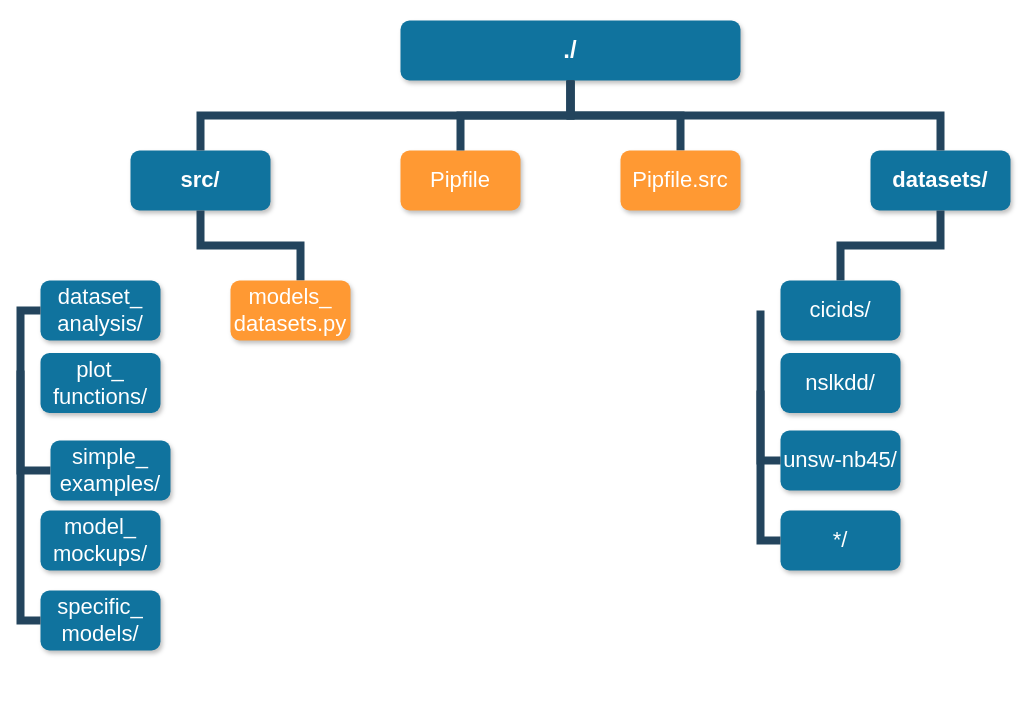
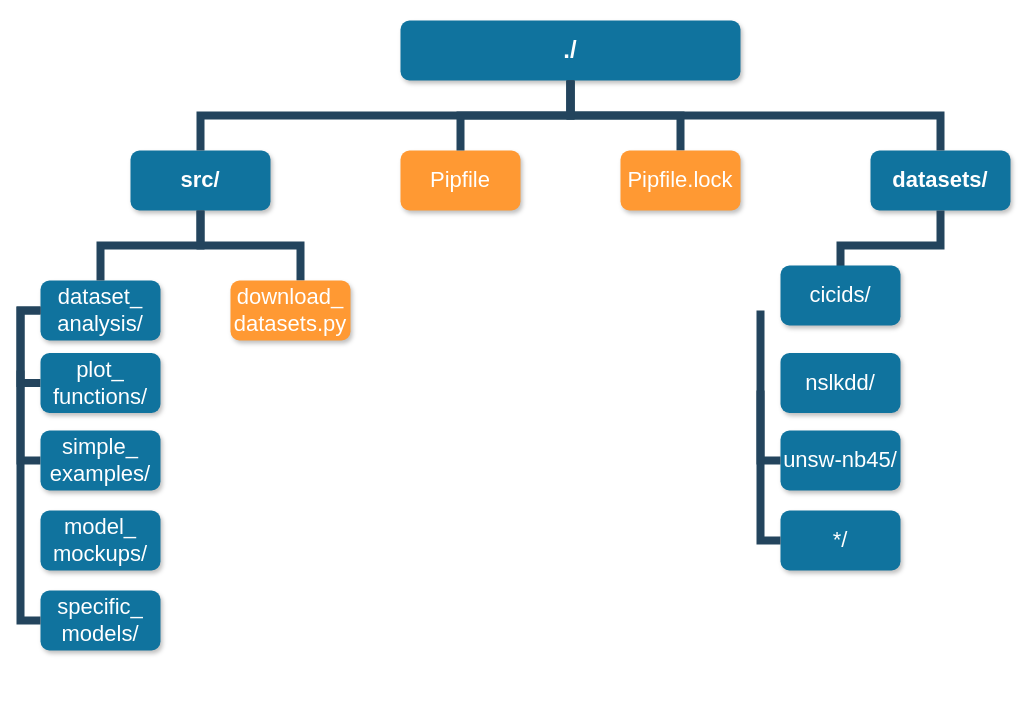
(681, 181) -> (681, 181)
none -> (132, 246)
(291, 311) -> (291, 311)
(841, 311) -> (841, 296)
none -> (32, 383)
(111, 471) -> (101, 461)
